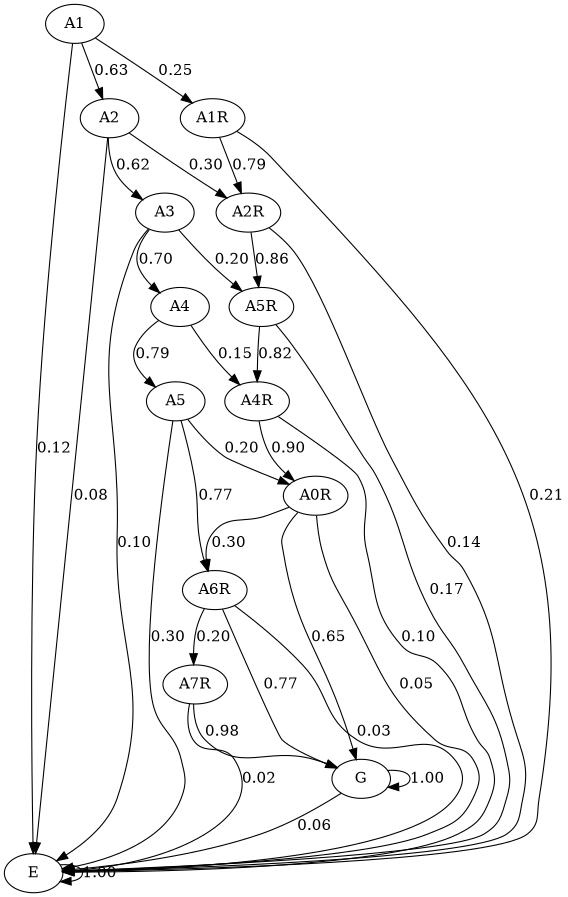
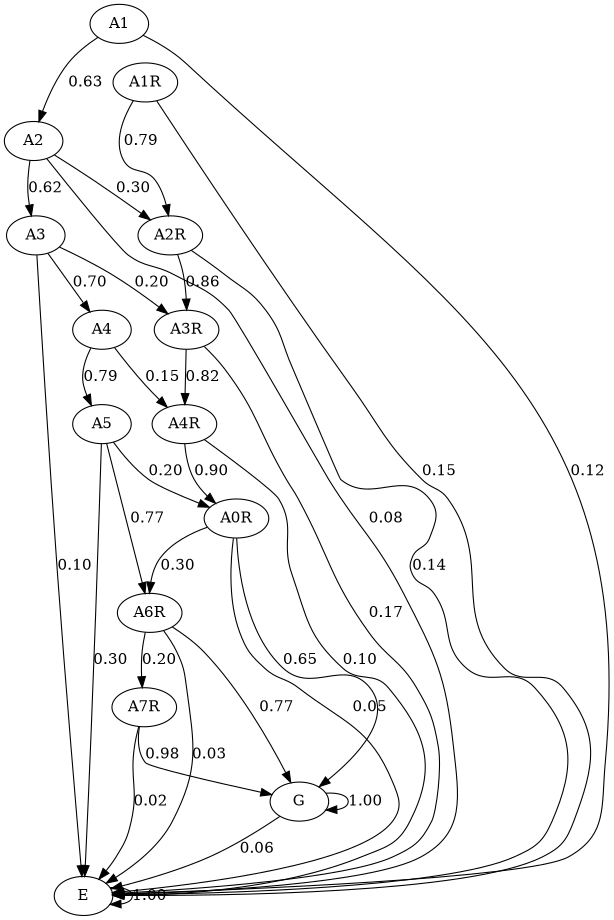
(140, 67) -> none
(261, 307) -> (187, 330)
(547, 496) -> (439, 471)
